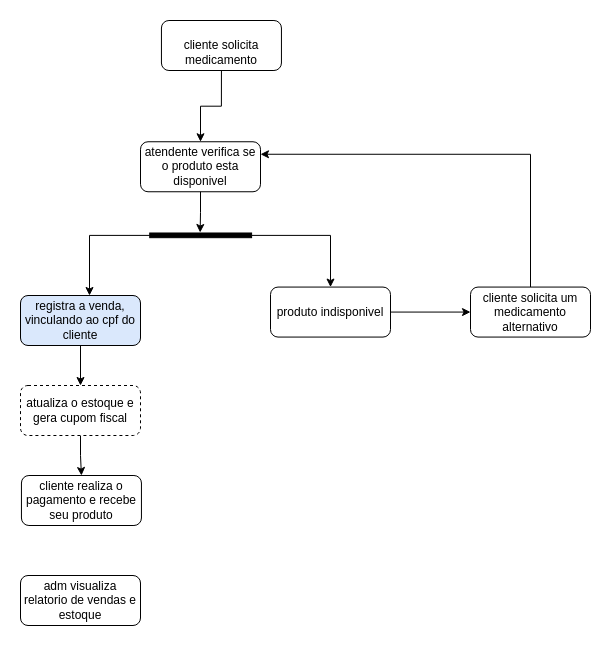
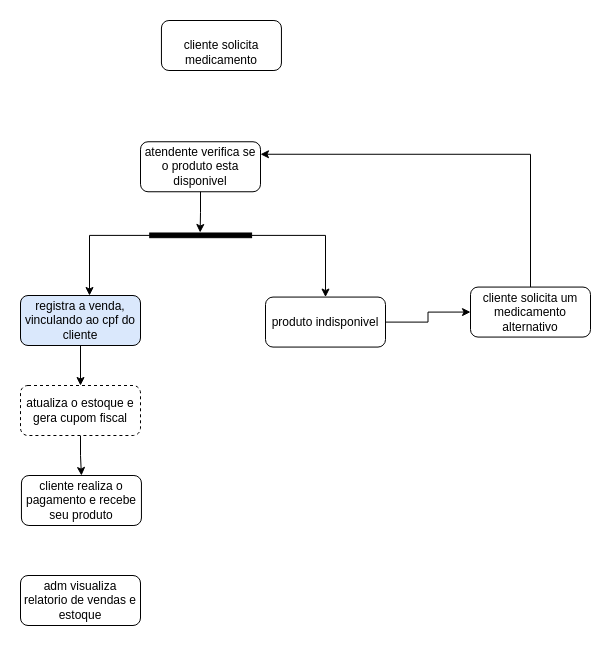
(214, 106) -> none
(331, 312) -> (326, 322)
